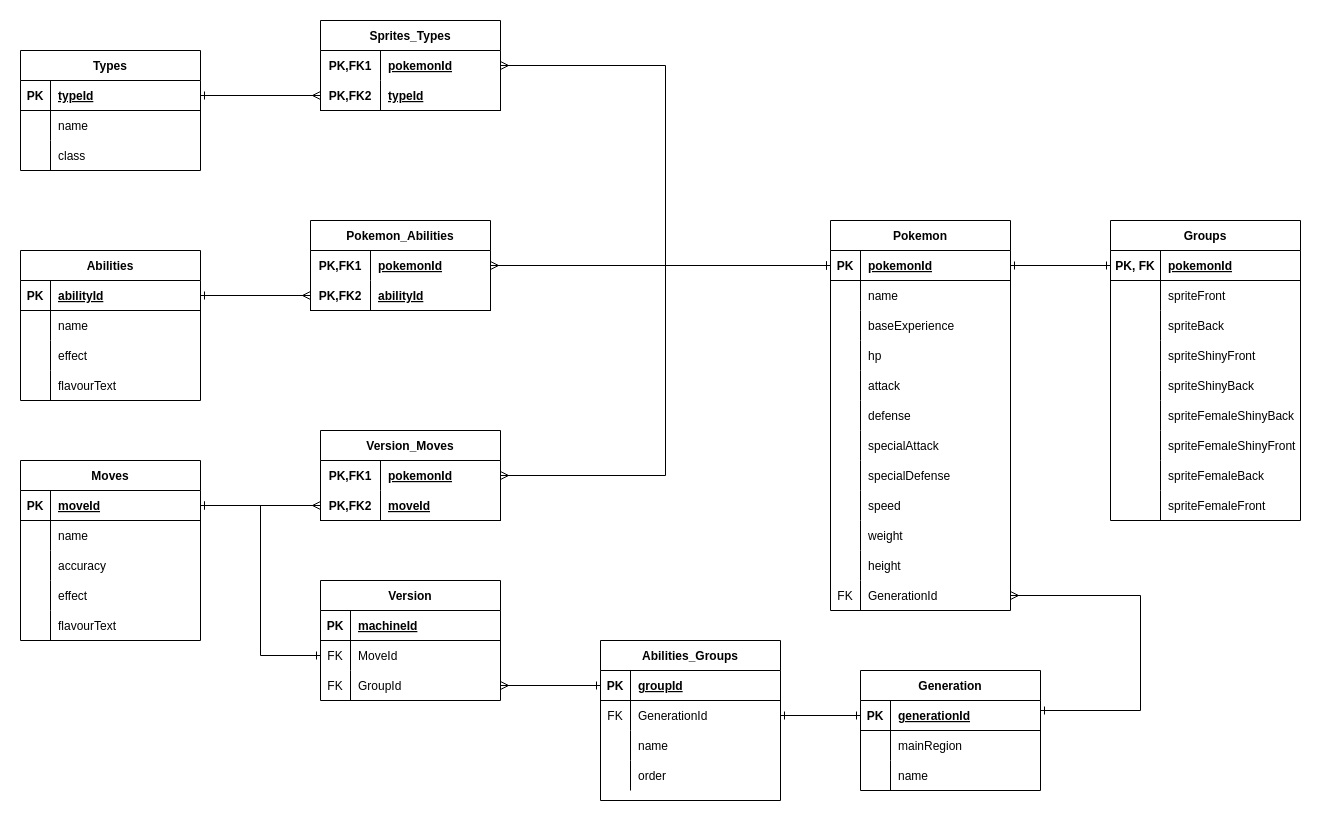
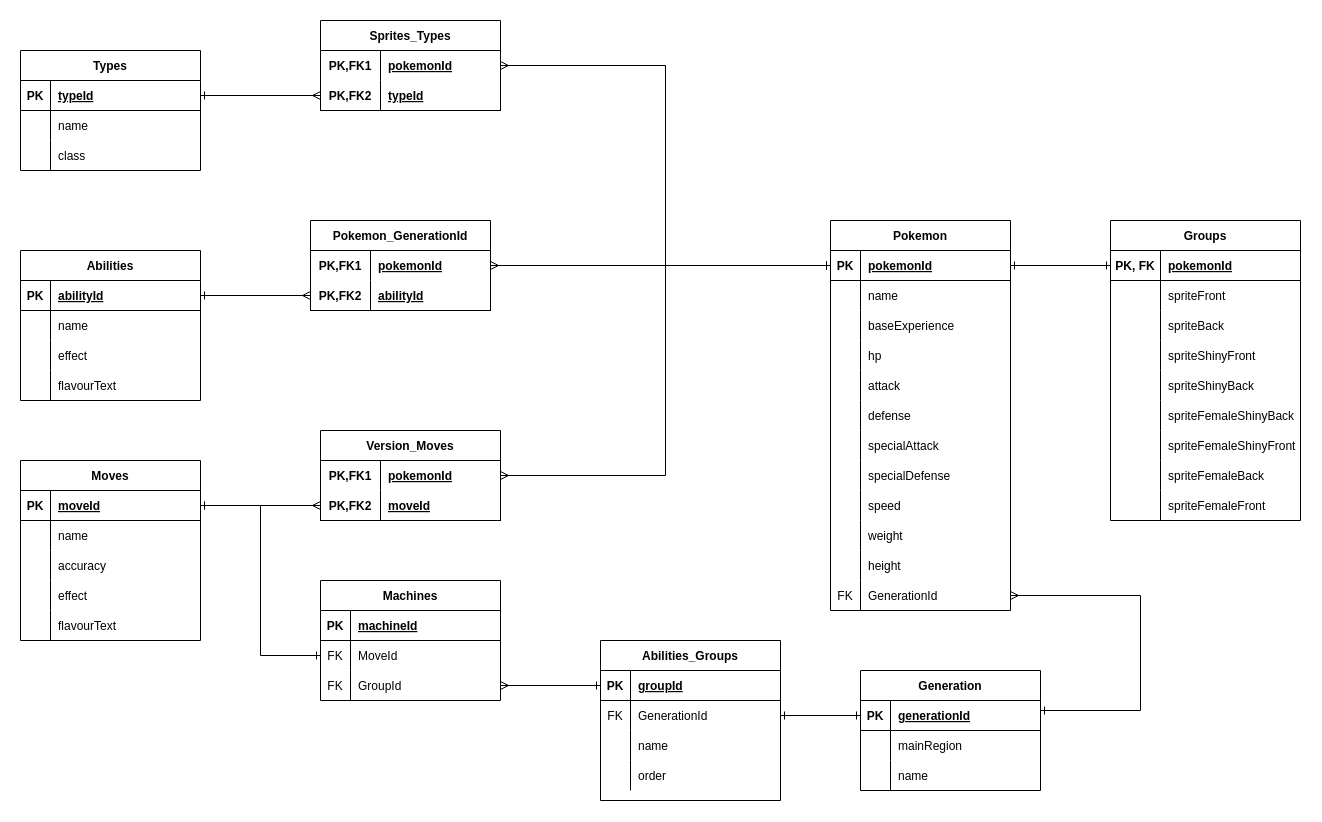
(400, 236) -> (400, 236)
(410, 596) -> (410, 596)
